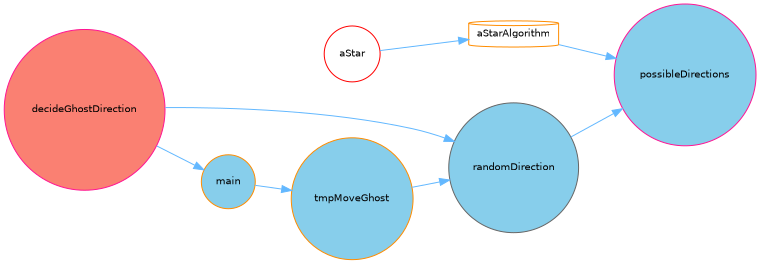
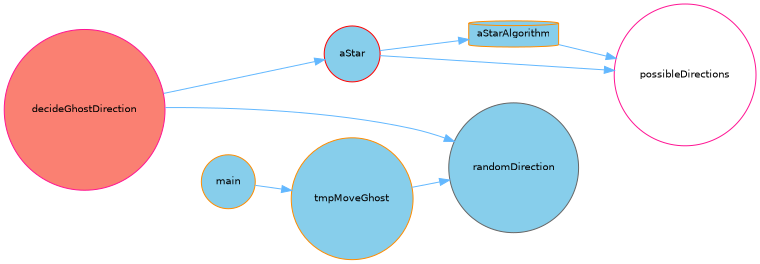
(514, 34) -> (514, 34)
(352, 54) -> (352, 54)
(685, 75) -> (685, 75)
(592, 125) -> (492, 63)
(176, 156) -> (239, 77)
